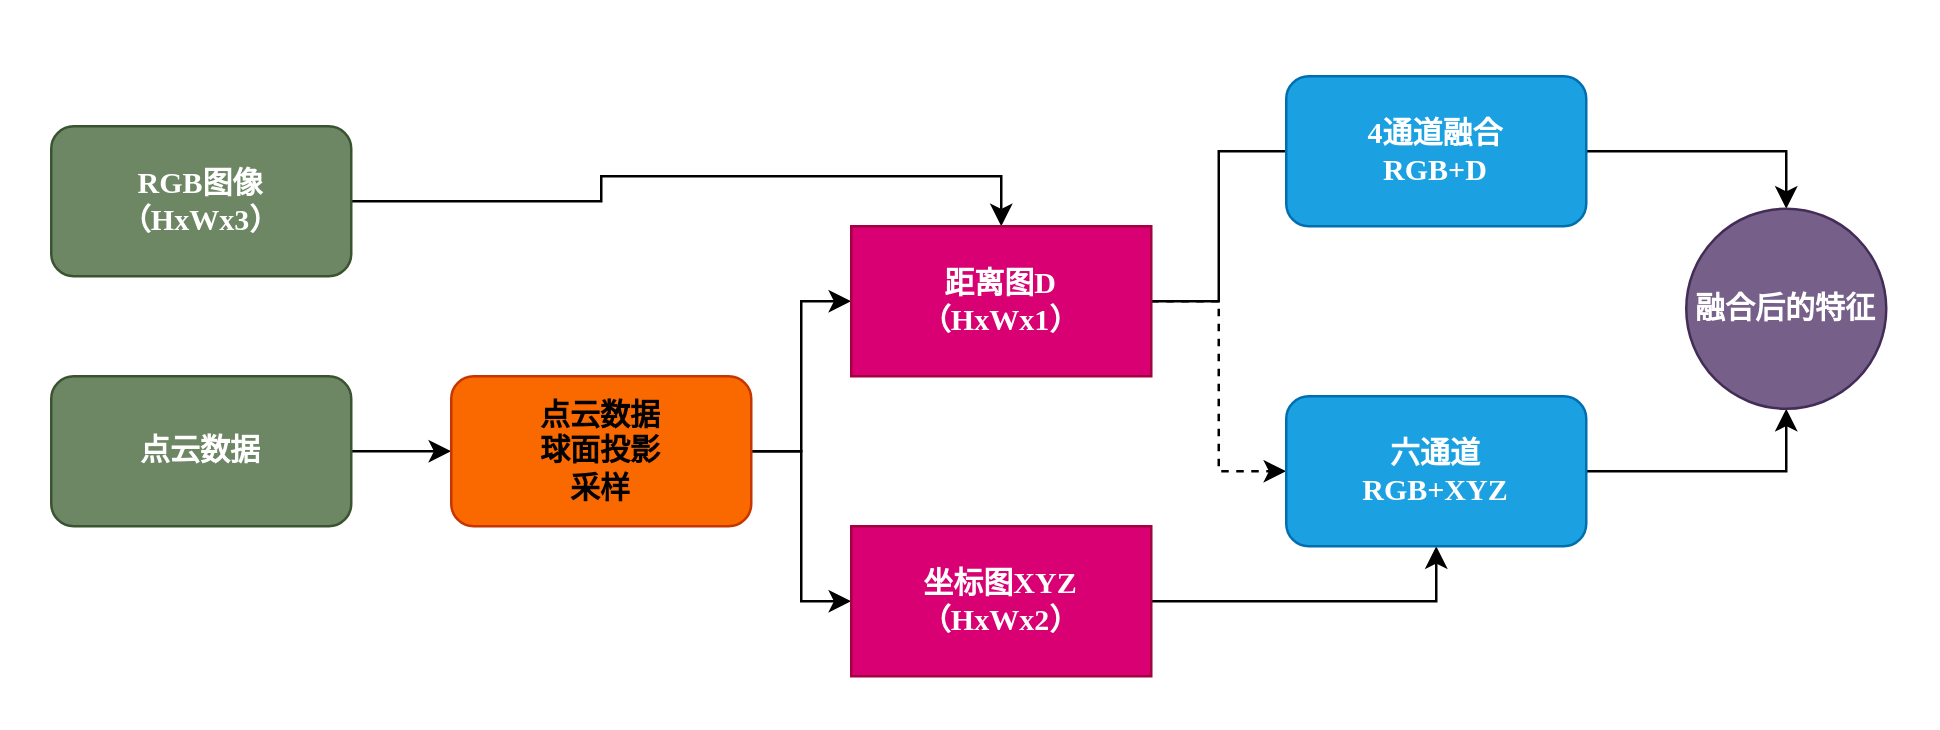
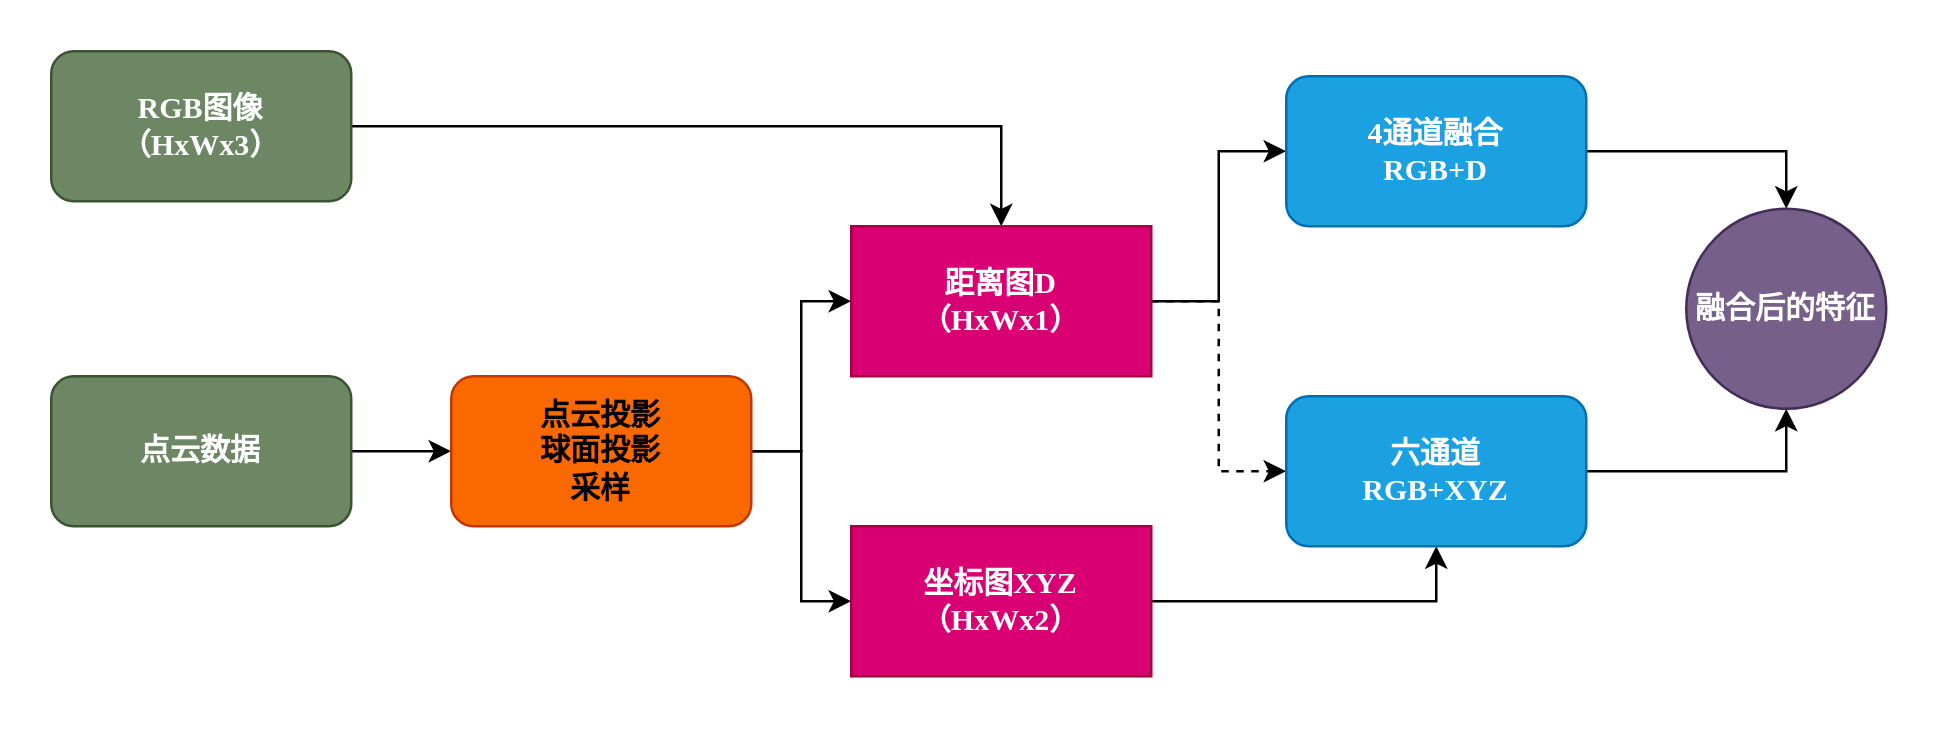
(1275, 151) -> (1268, 151)
(201, 201) -> (201, 126)
(601, 451) -> (601, 451)
